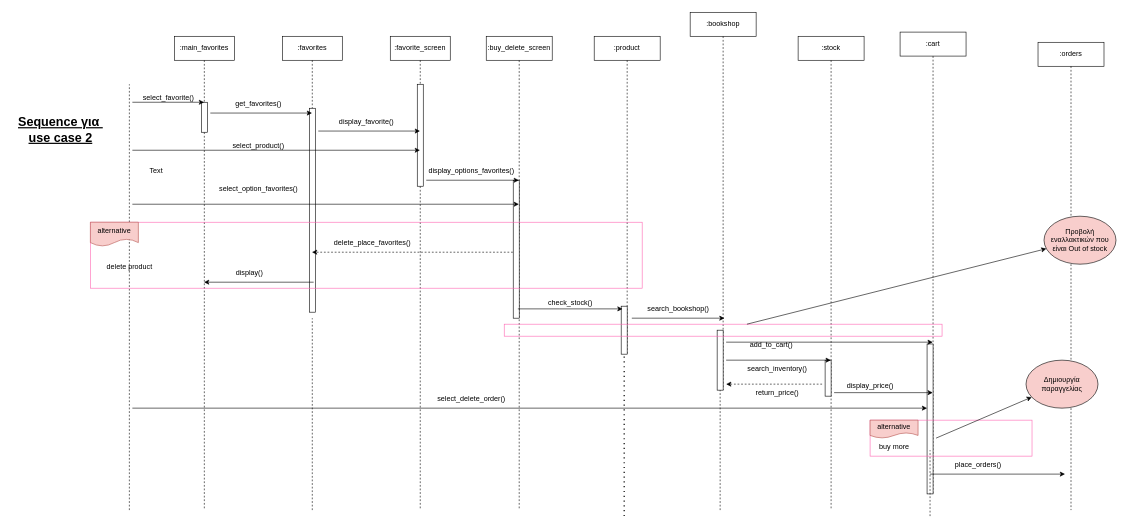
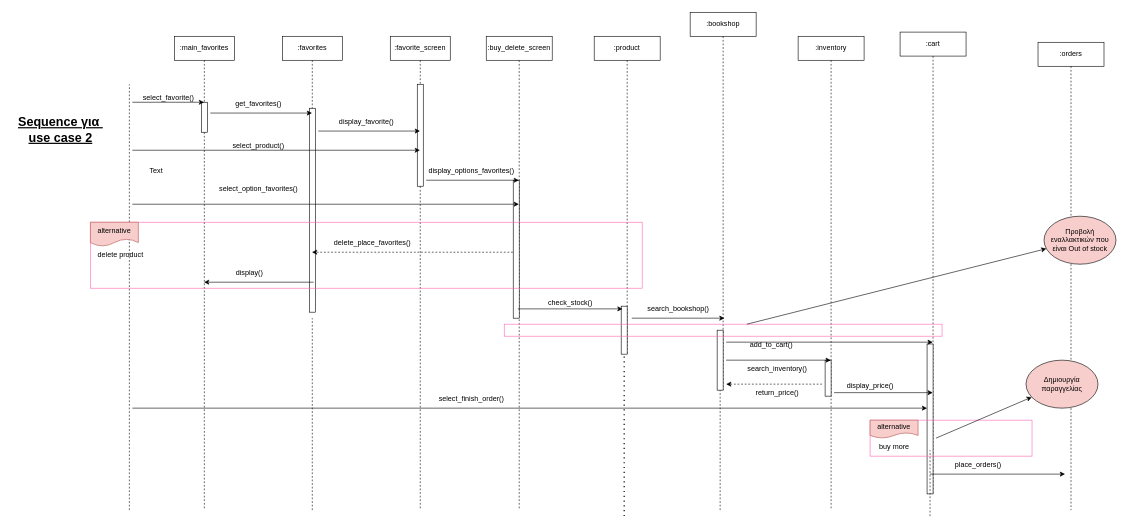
(831, 48) -> (831, 48)
(129, 267) -> (120, 255)
(472, 399) -> (472, 399)
